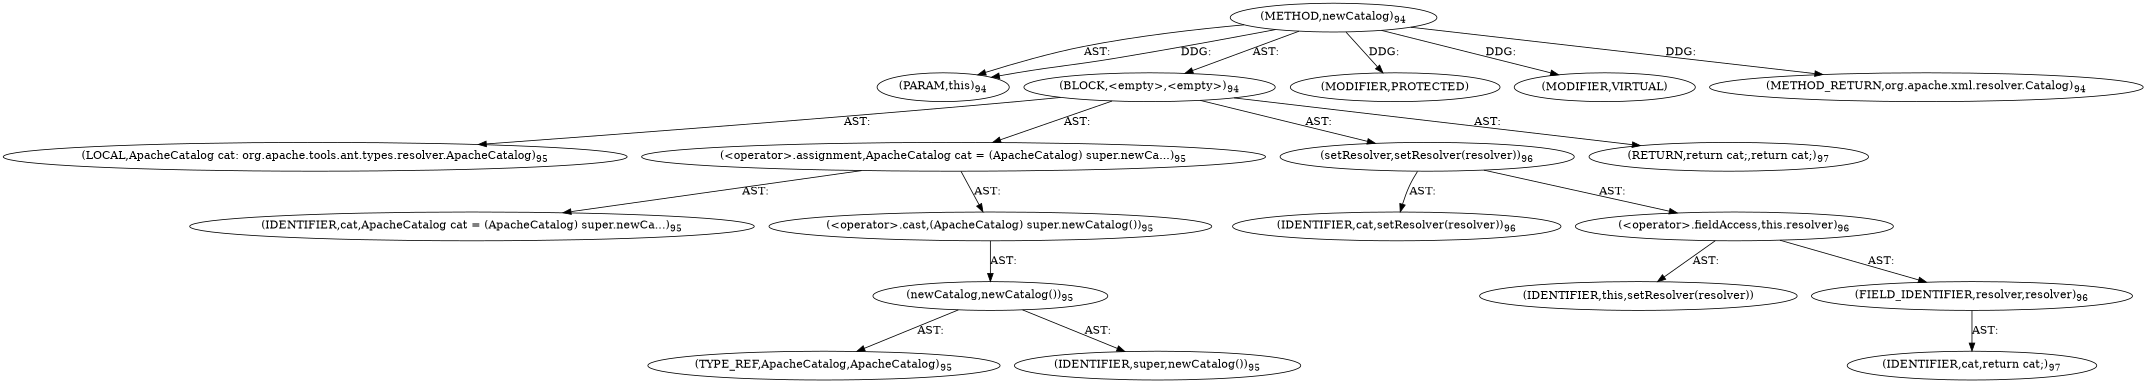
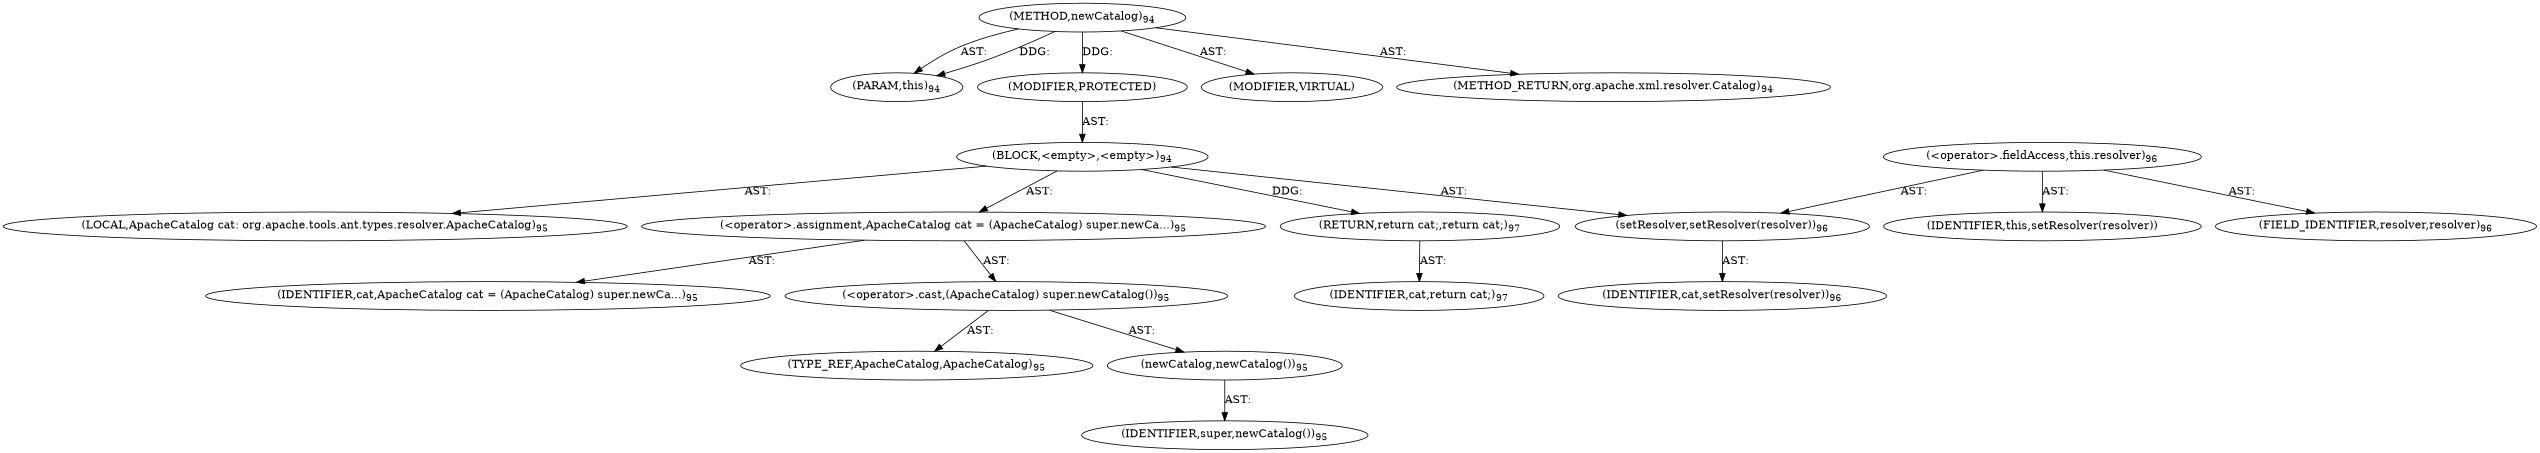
(1246, 51) -> (1082, 118)
(1503, 52) -> (1215, 52)
(1683, 52) -> (1395, 52)
(1490, 122) -> (1289, 192)
(1577, 191) -> (1886, 191)
(1972, 327) -> (1420, 257)
(911, 329) -> (965, 328)
